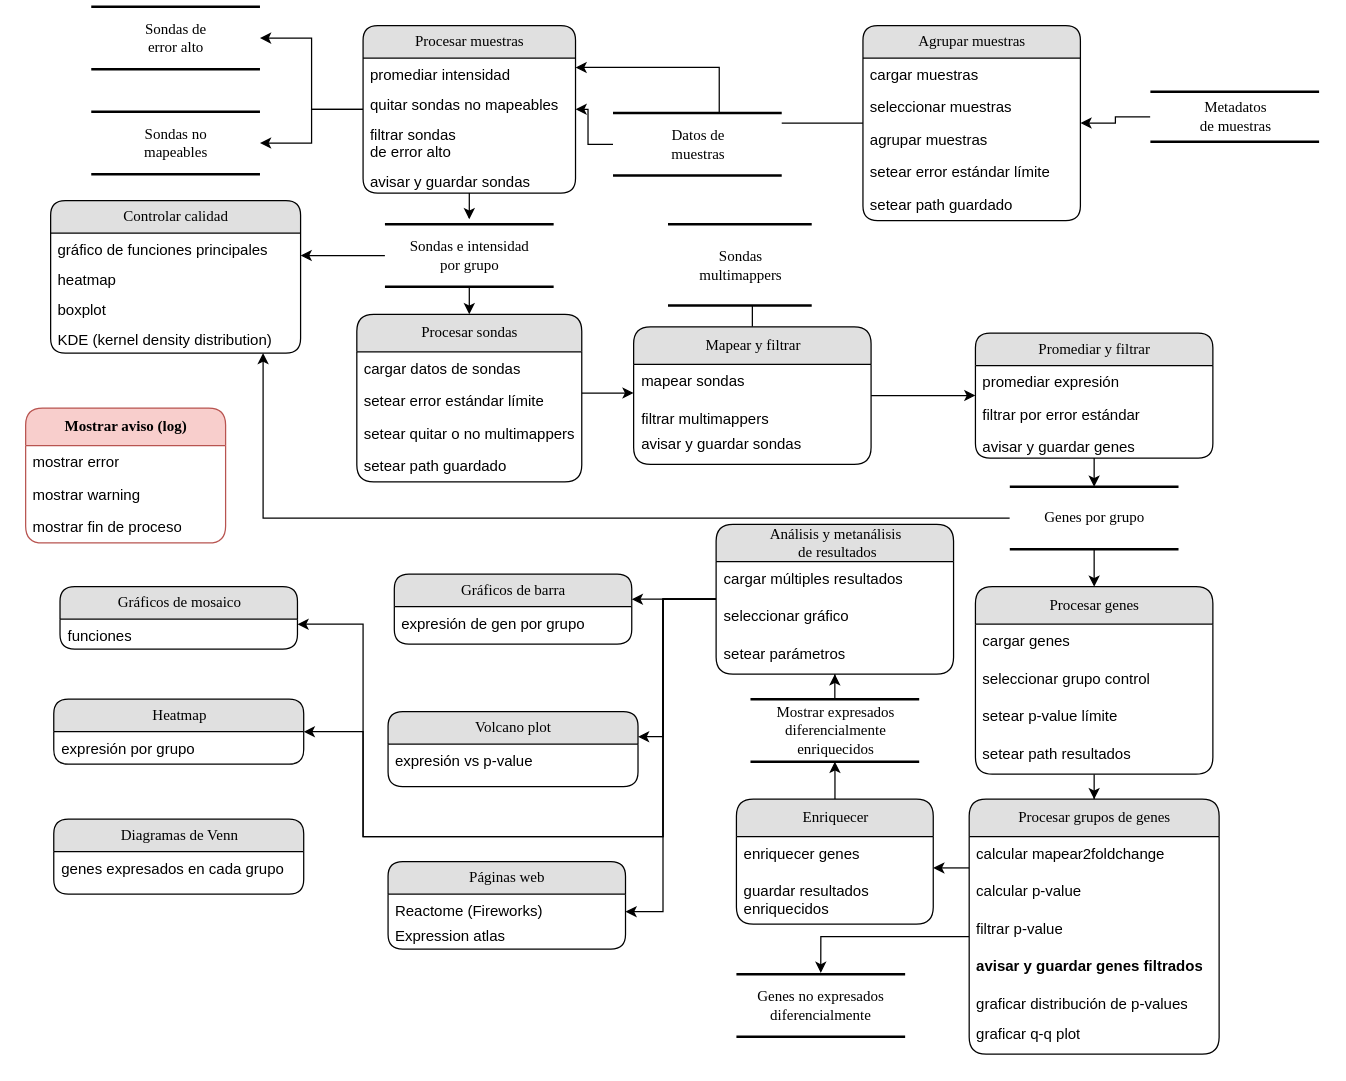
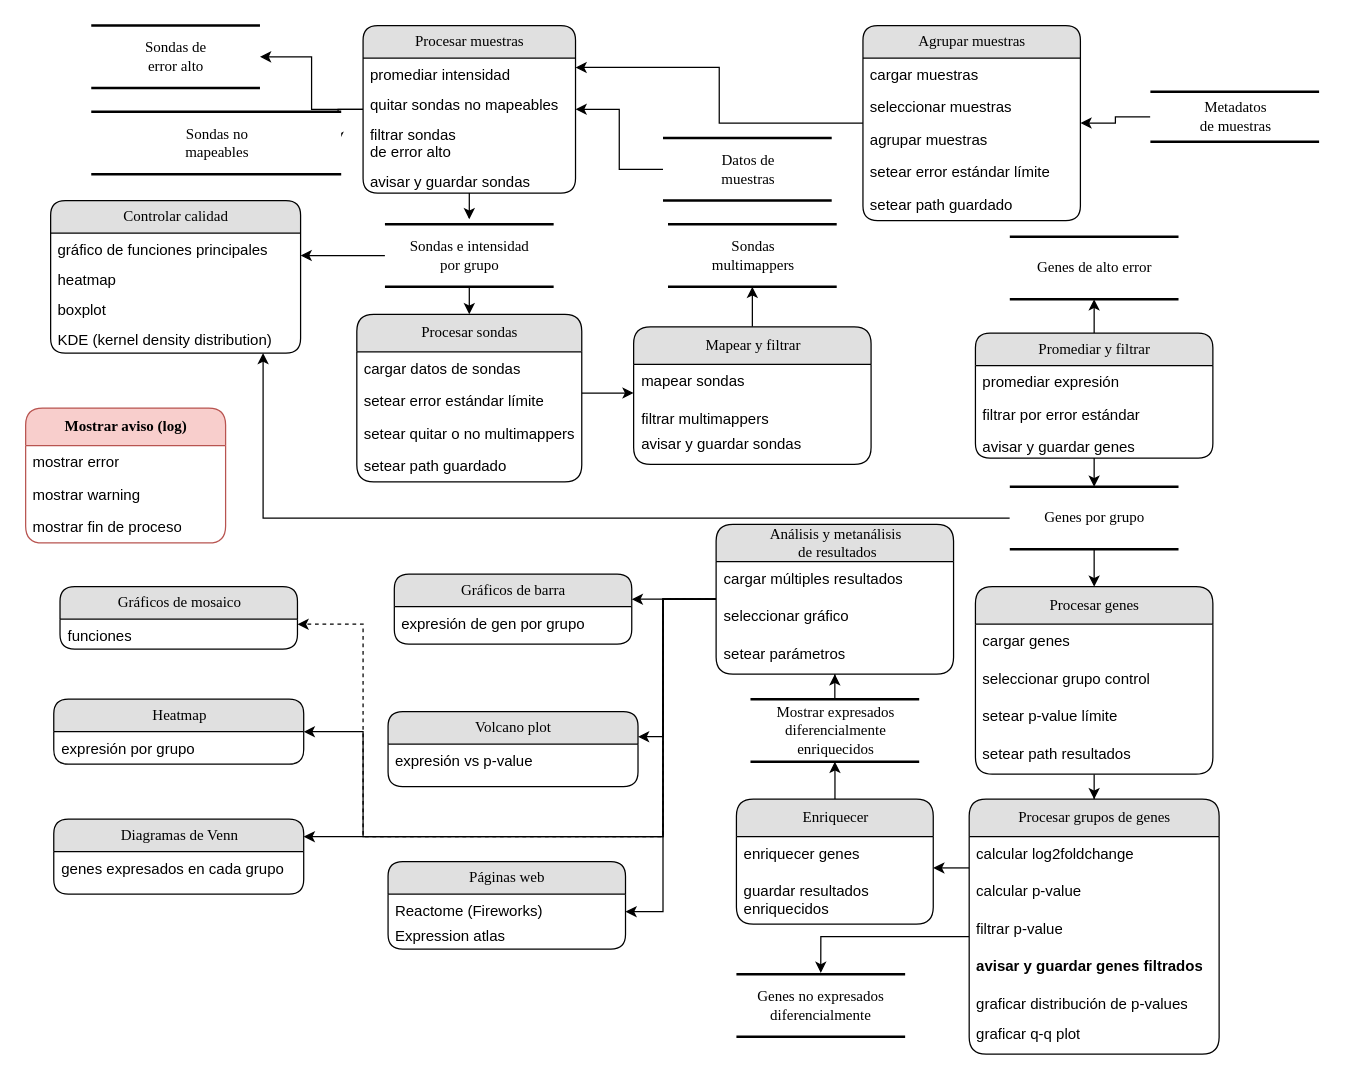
(176, 38) -> (176, 57)
(176, 143) -> (216, 143)
(698, 144) -> (748, 169)
(740, 265) -> (753, 256)
none -> (1094, 268)
none -> (1094, 312)
(919, 396) -> none
(363, 647) -> (363, 647)
none -> (337, 837)
(1078, 855) -> (1064, 855)
